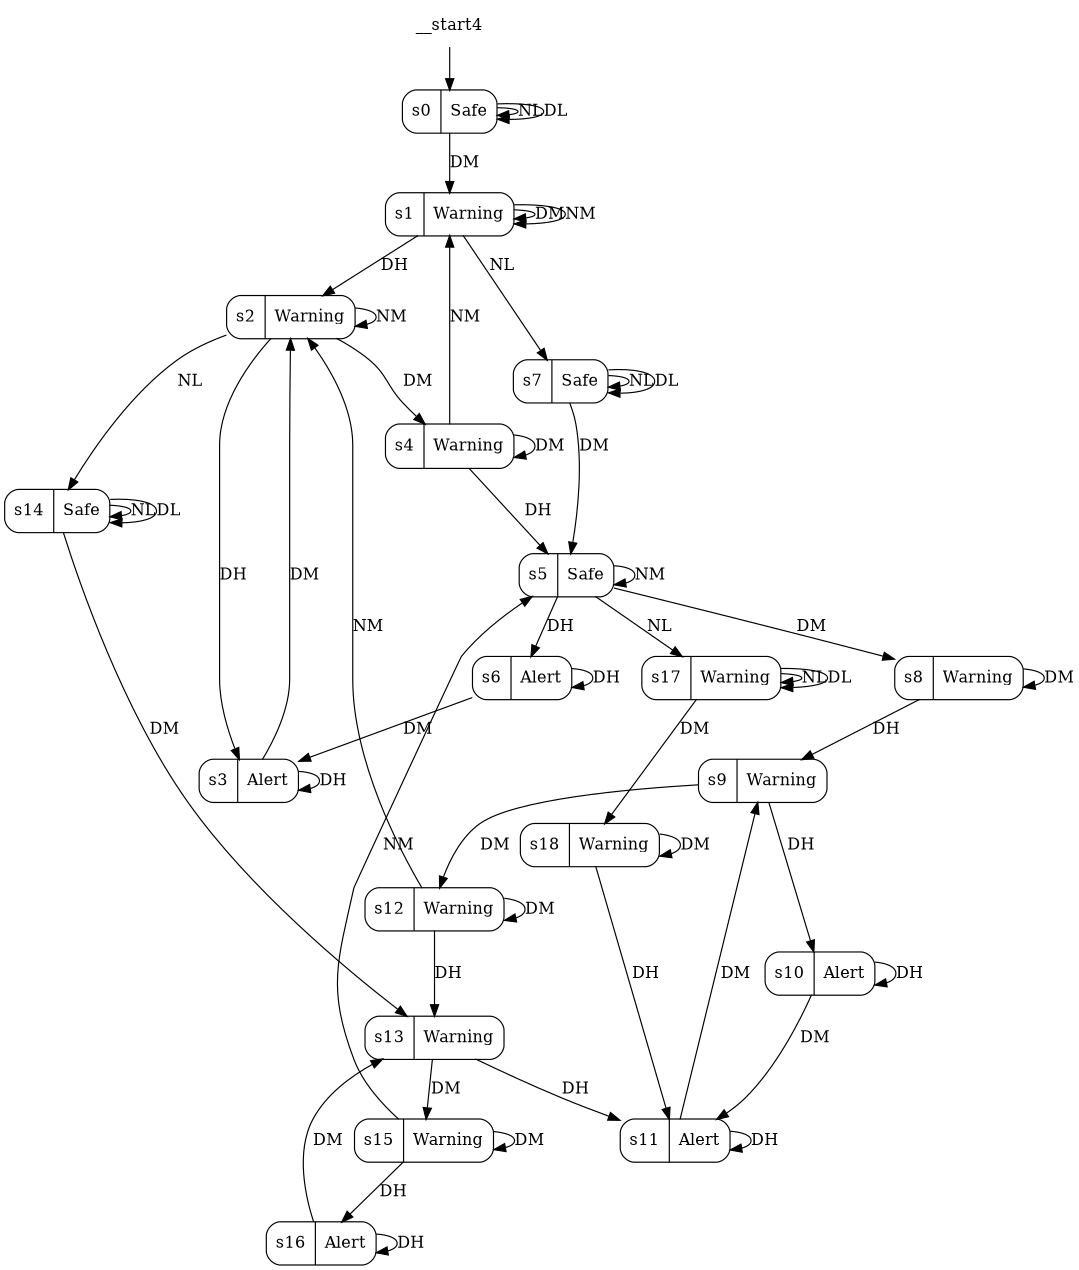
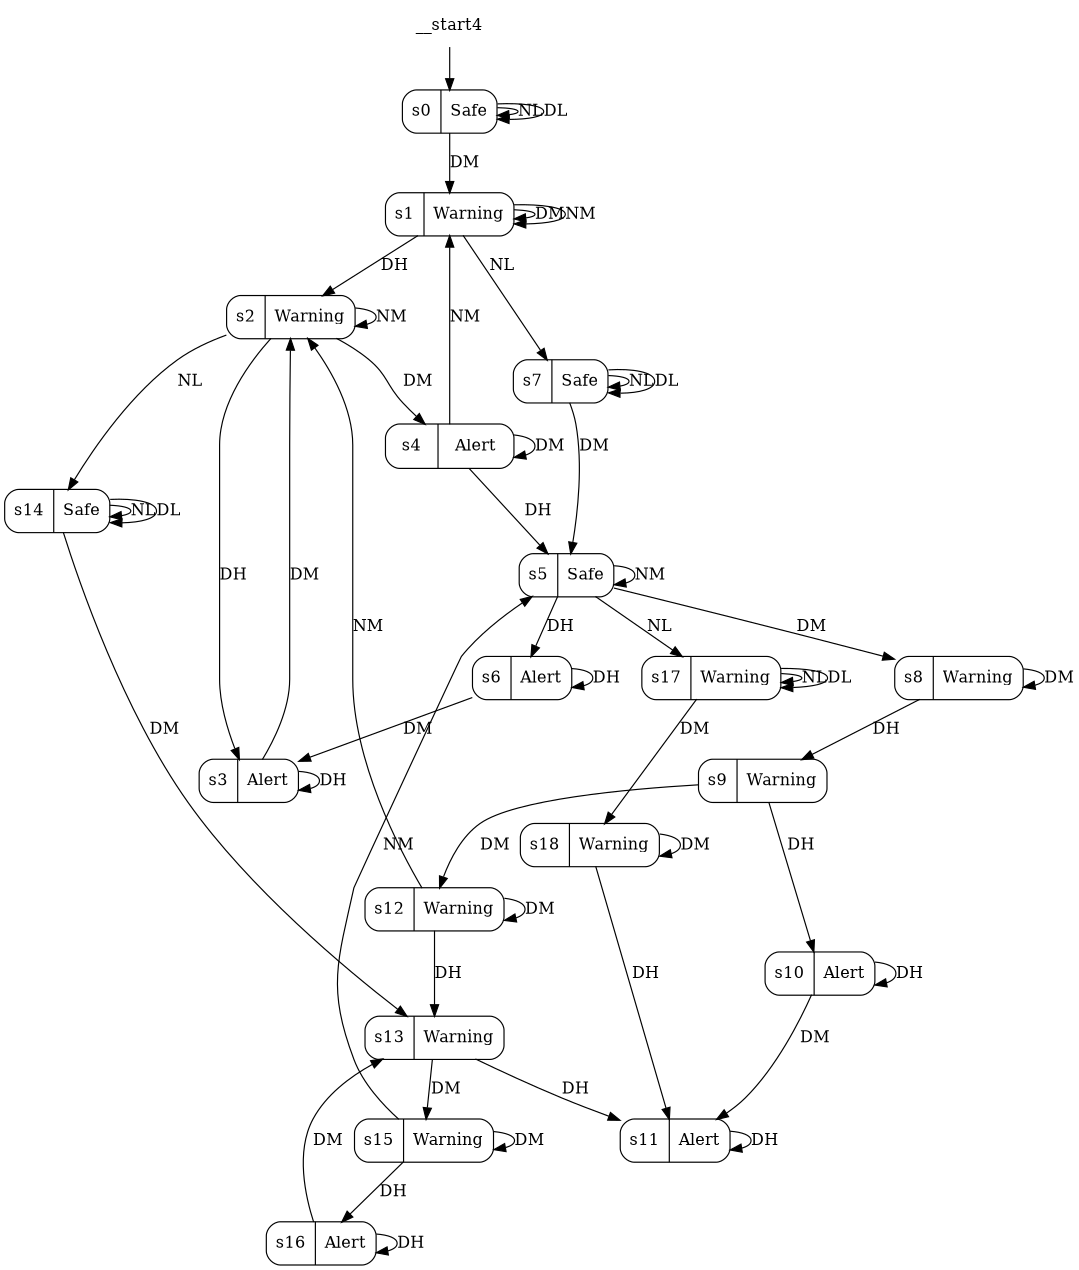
(469, 446) -> (476, 446)
(718, 967) -> none
